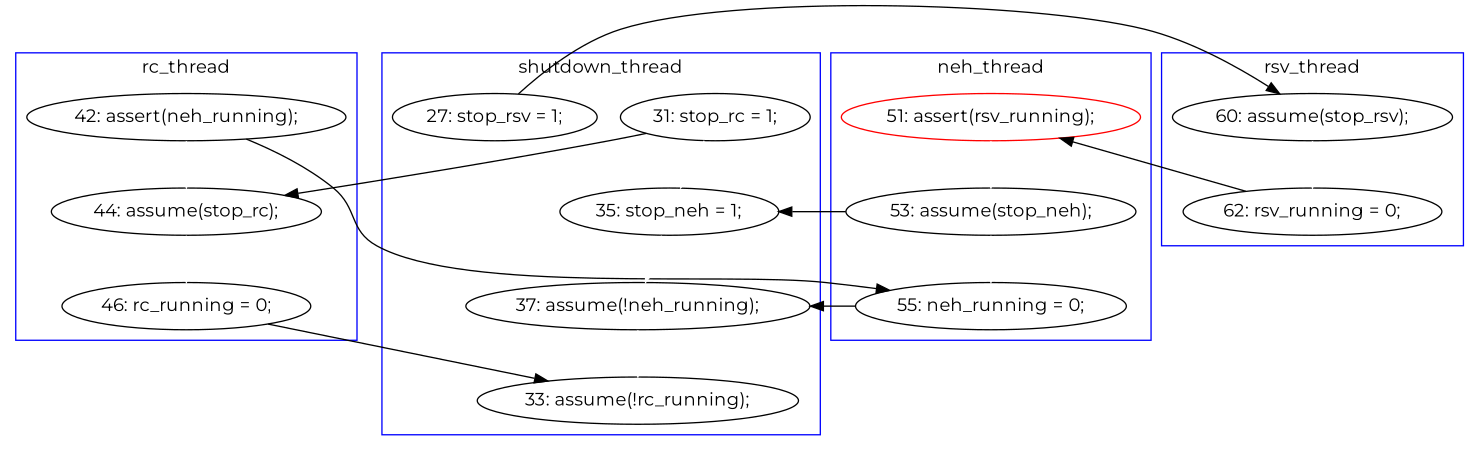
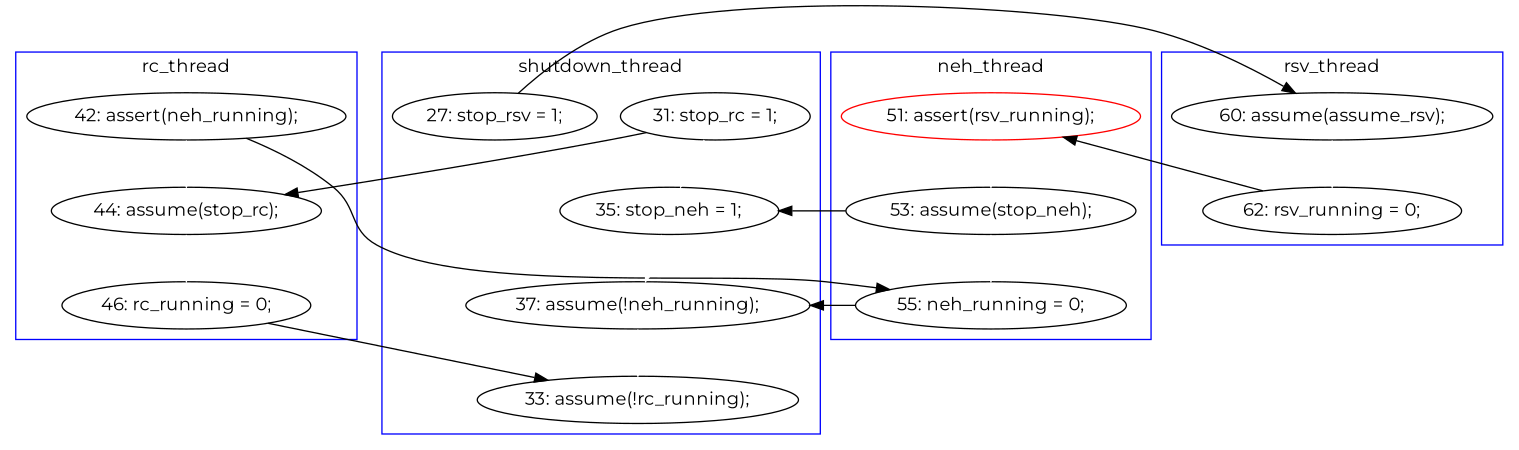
(1312, 117) -> (1332, 116)
